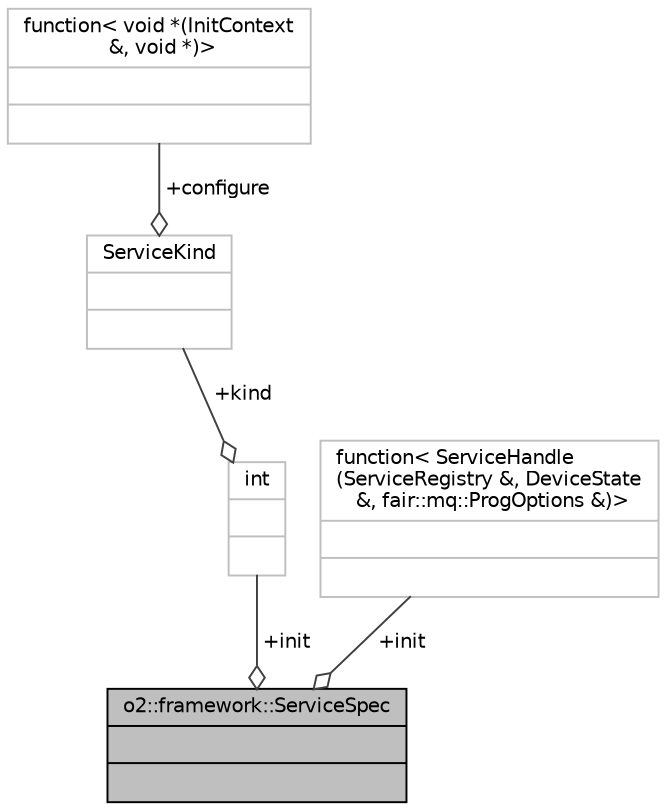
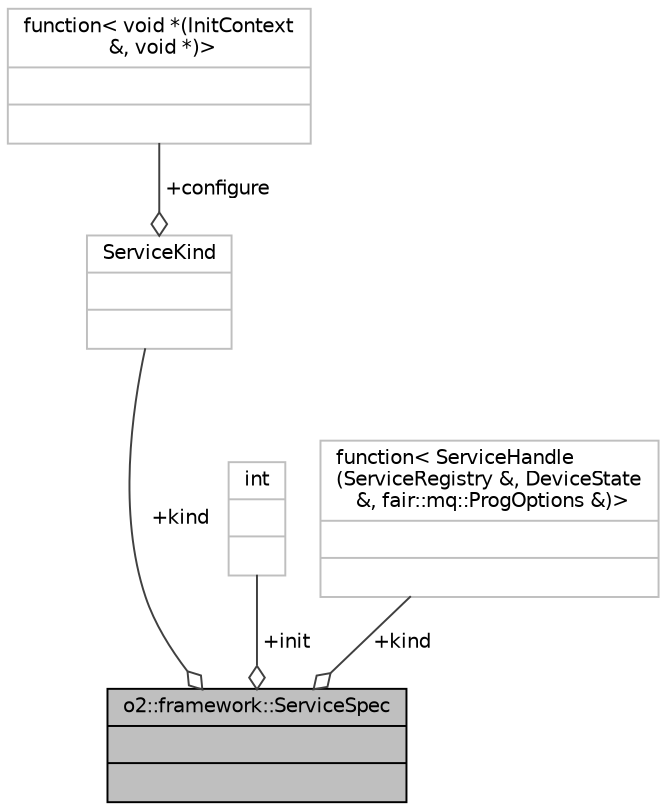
(203, 394) -> (131, 515)
(400, 643) -> (400, 643)
